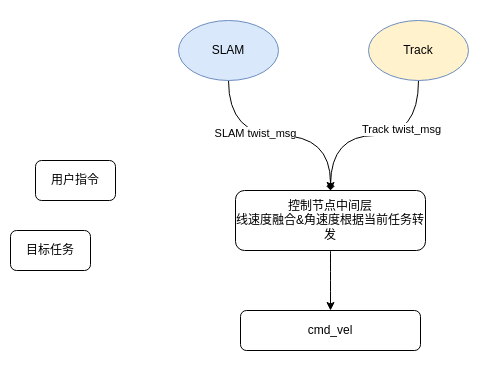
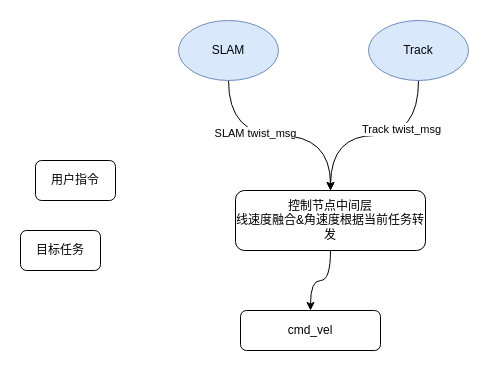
(419, 51) -> (419, 51)
(323, 154) -> (323, 154)
(51, 251) -> (61, 251)
(331, 331) -> (311, 331)
